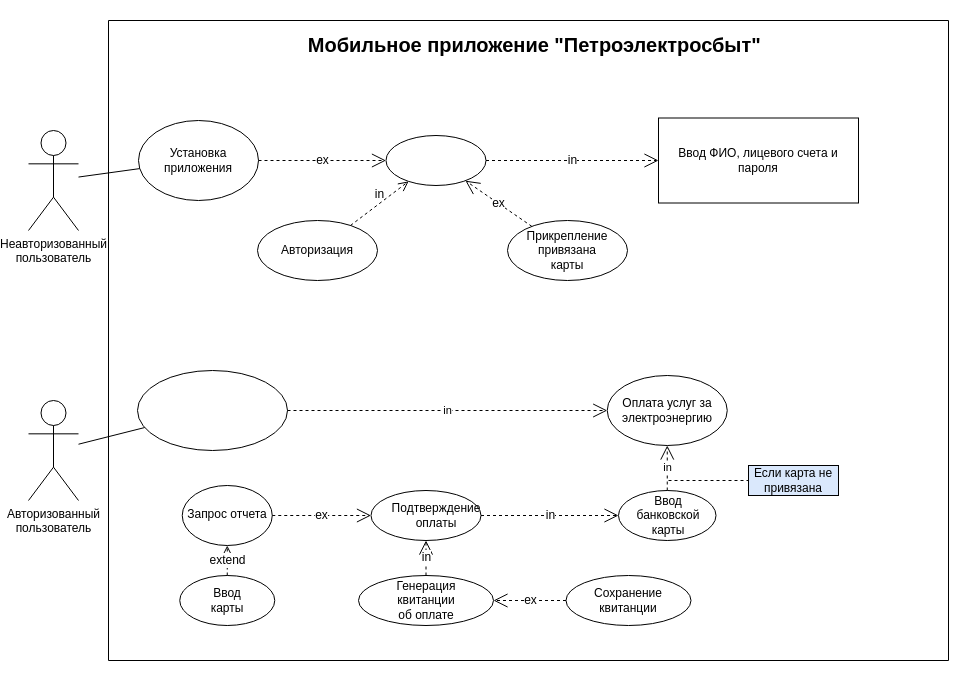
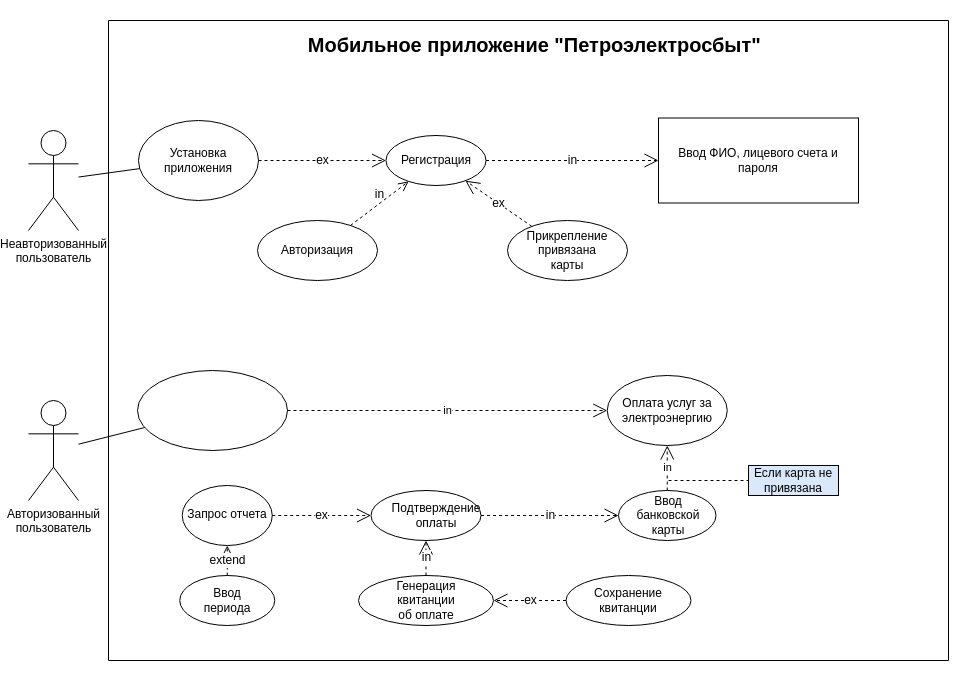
none -> (436, 161)
(228, 601) -> (228, 601)
